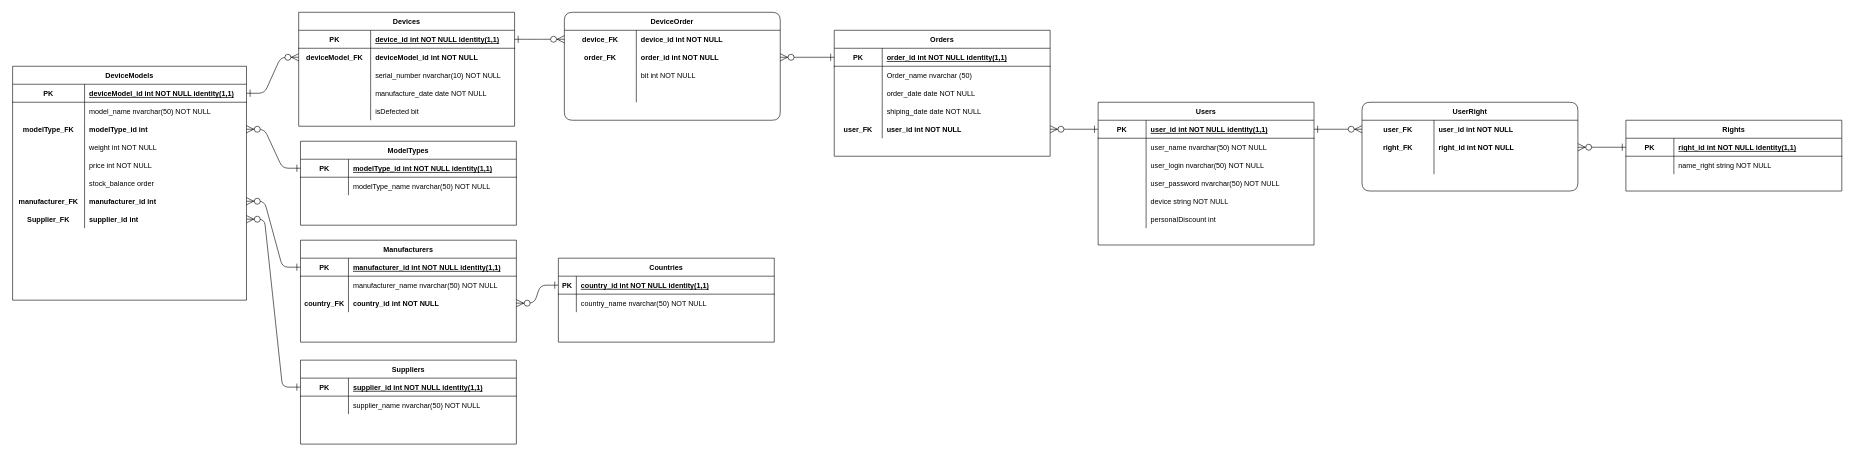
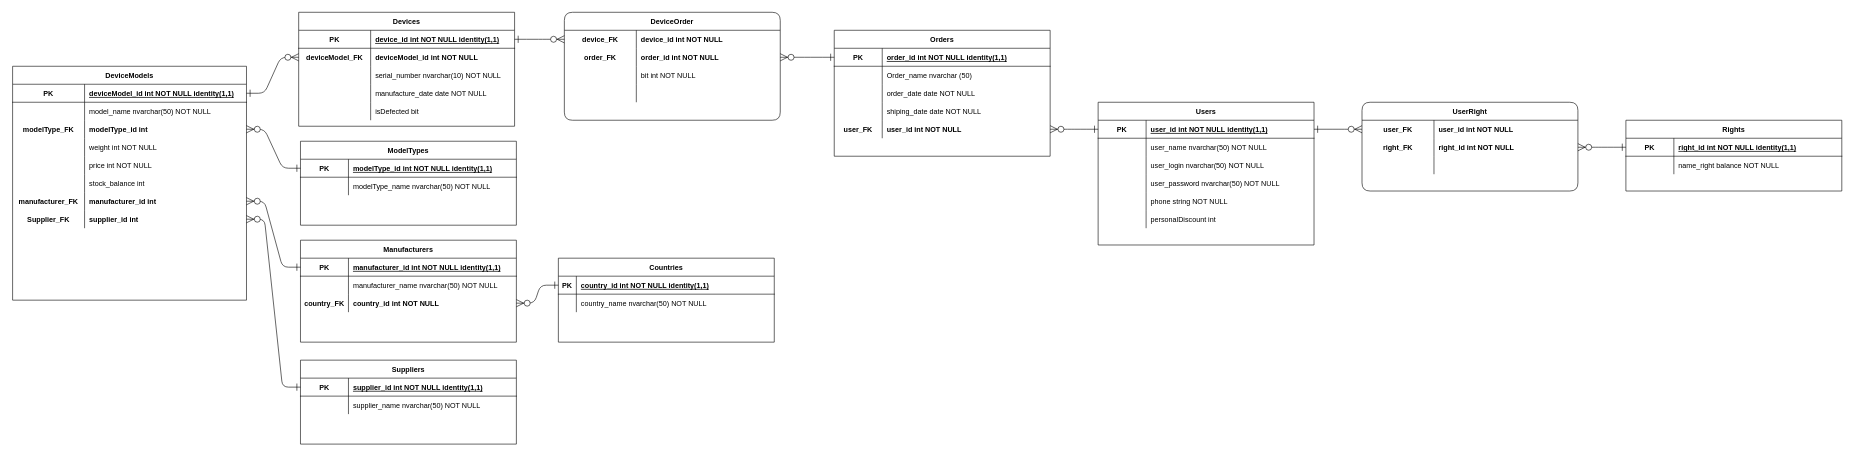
(1727, 166) -> (1729, 166)
(125, 184) -> (120, 184)
(1190, 202) -> (1189, 202)
